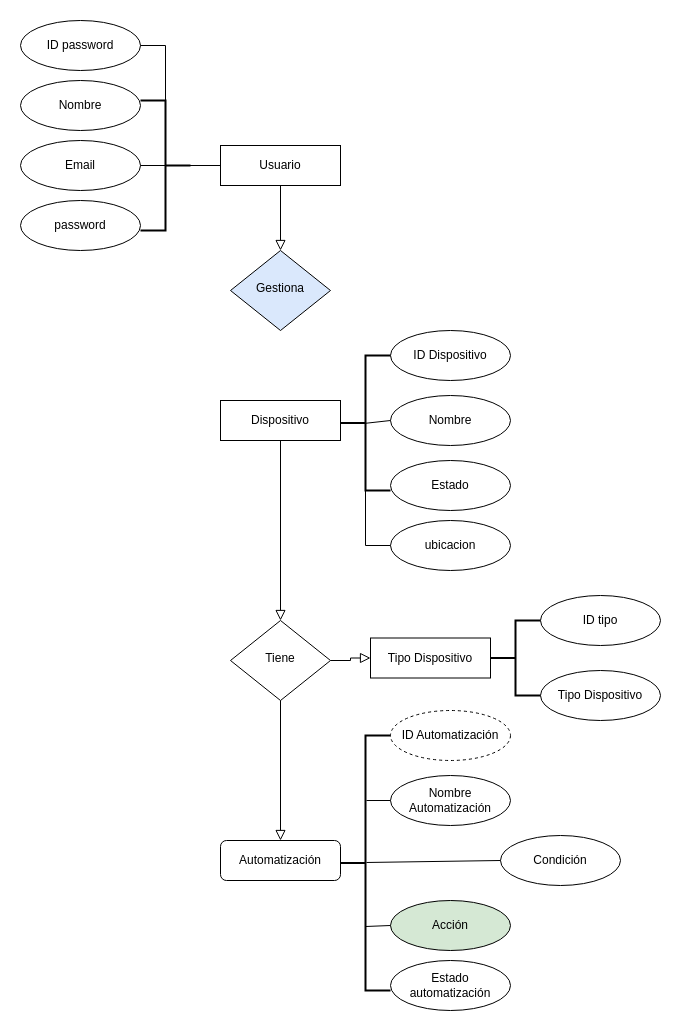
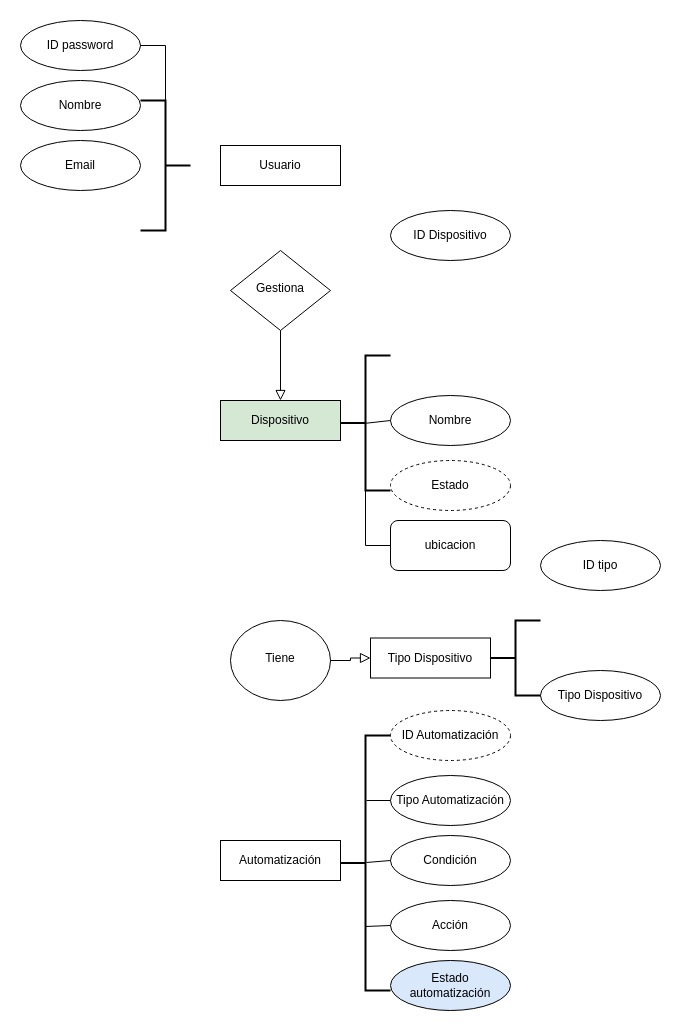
(204, 166) -> none
(281, 213) -> none
(81, 226) -> none
(281, 291) -> (281, 291)
(451, 356) -> (451, 236)
none -> (281, 360)
(281, 421) -> (281, 421)
(451, 486) -> (451, 486)
(281, 525) -> none
(451, 546) -> (451, 546)
(601, 621) -> (601, 566)
(281, 661) -> (281, 661)
(281, 765) -> none
(451, 801) -> (451, 801)
(281, 861) -> (281, 861)
(561, 861) -> (451, 861)
(451, 926) -> (451, 926)
(451, 986) -> (451, 986)
